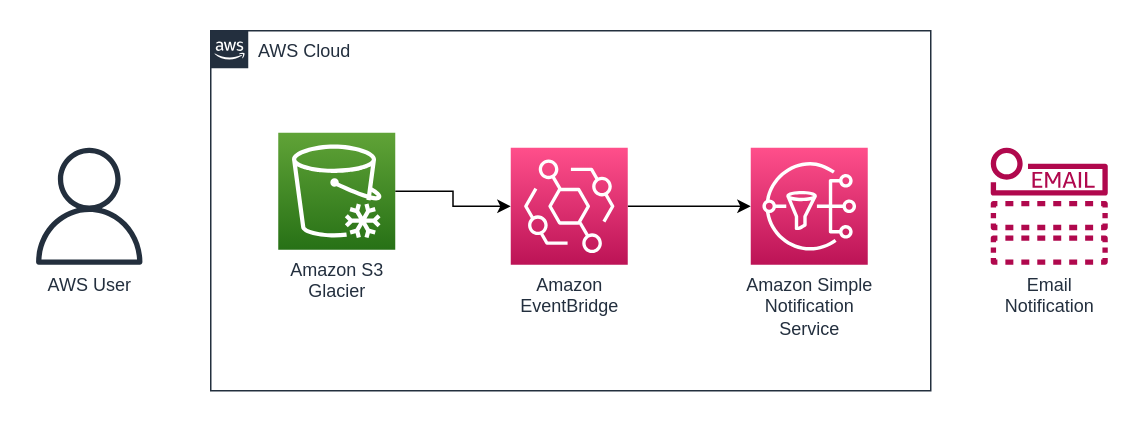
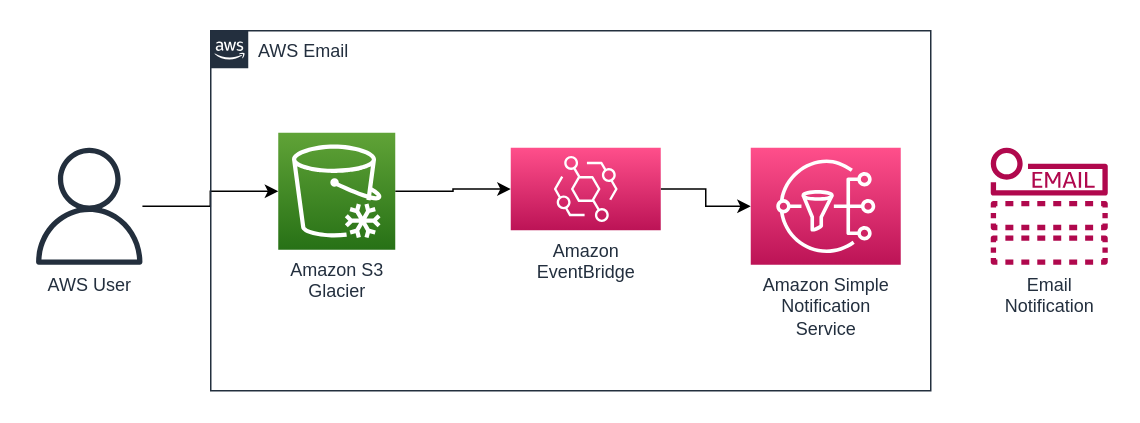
(299, 52) -> (297, 52)
none -> (178, 206)
(569, 206) -> (586, 189)
(809, 206) -> (826, 206)
